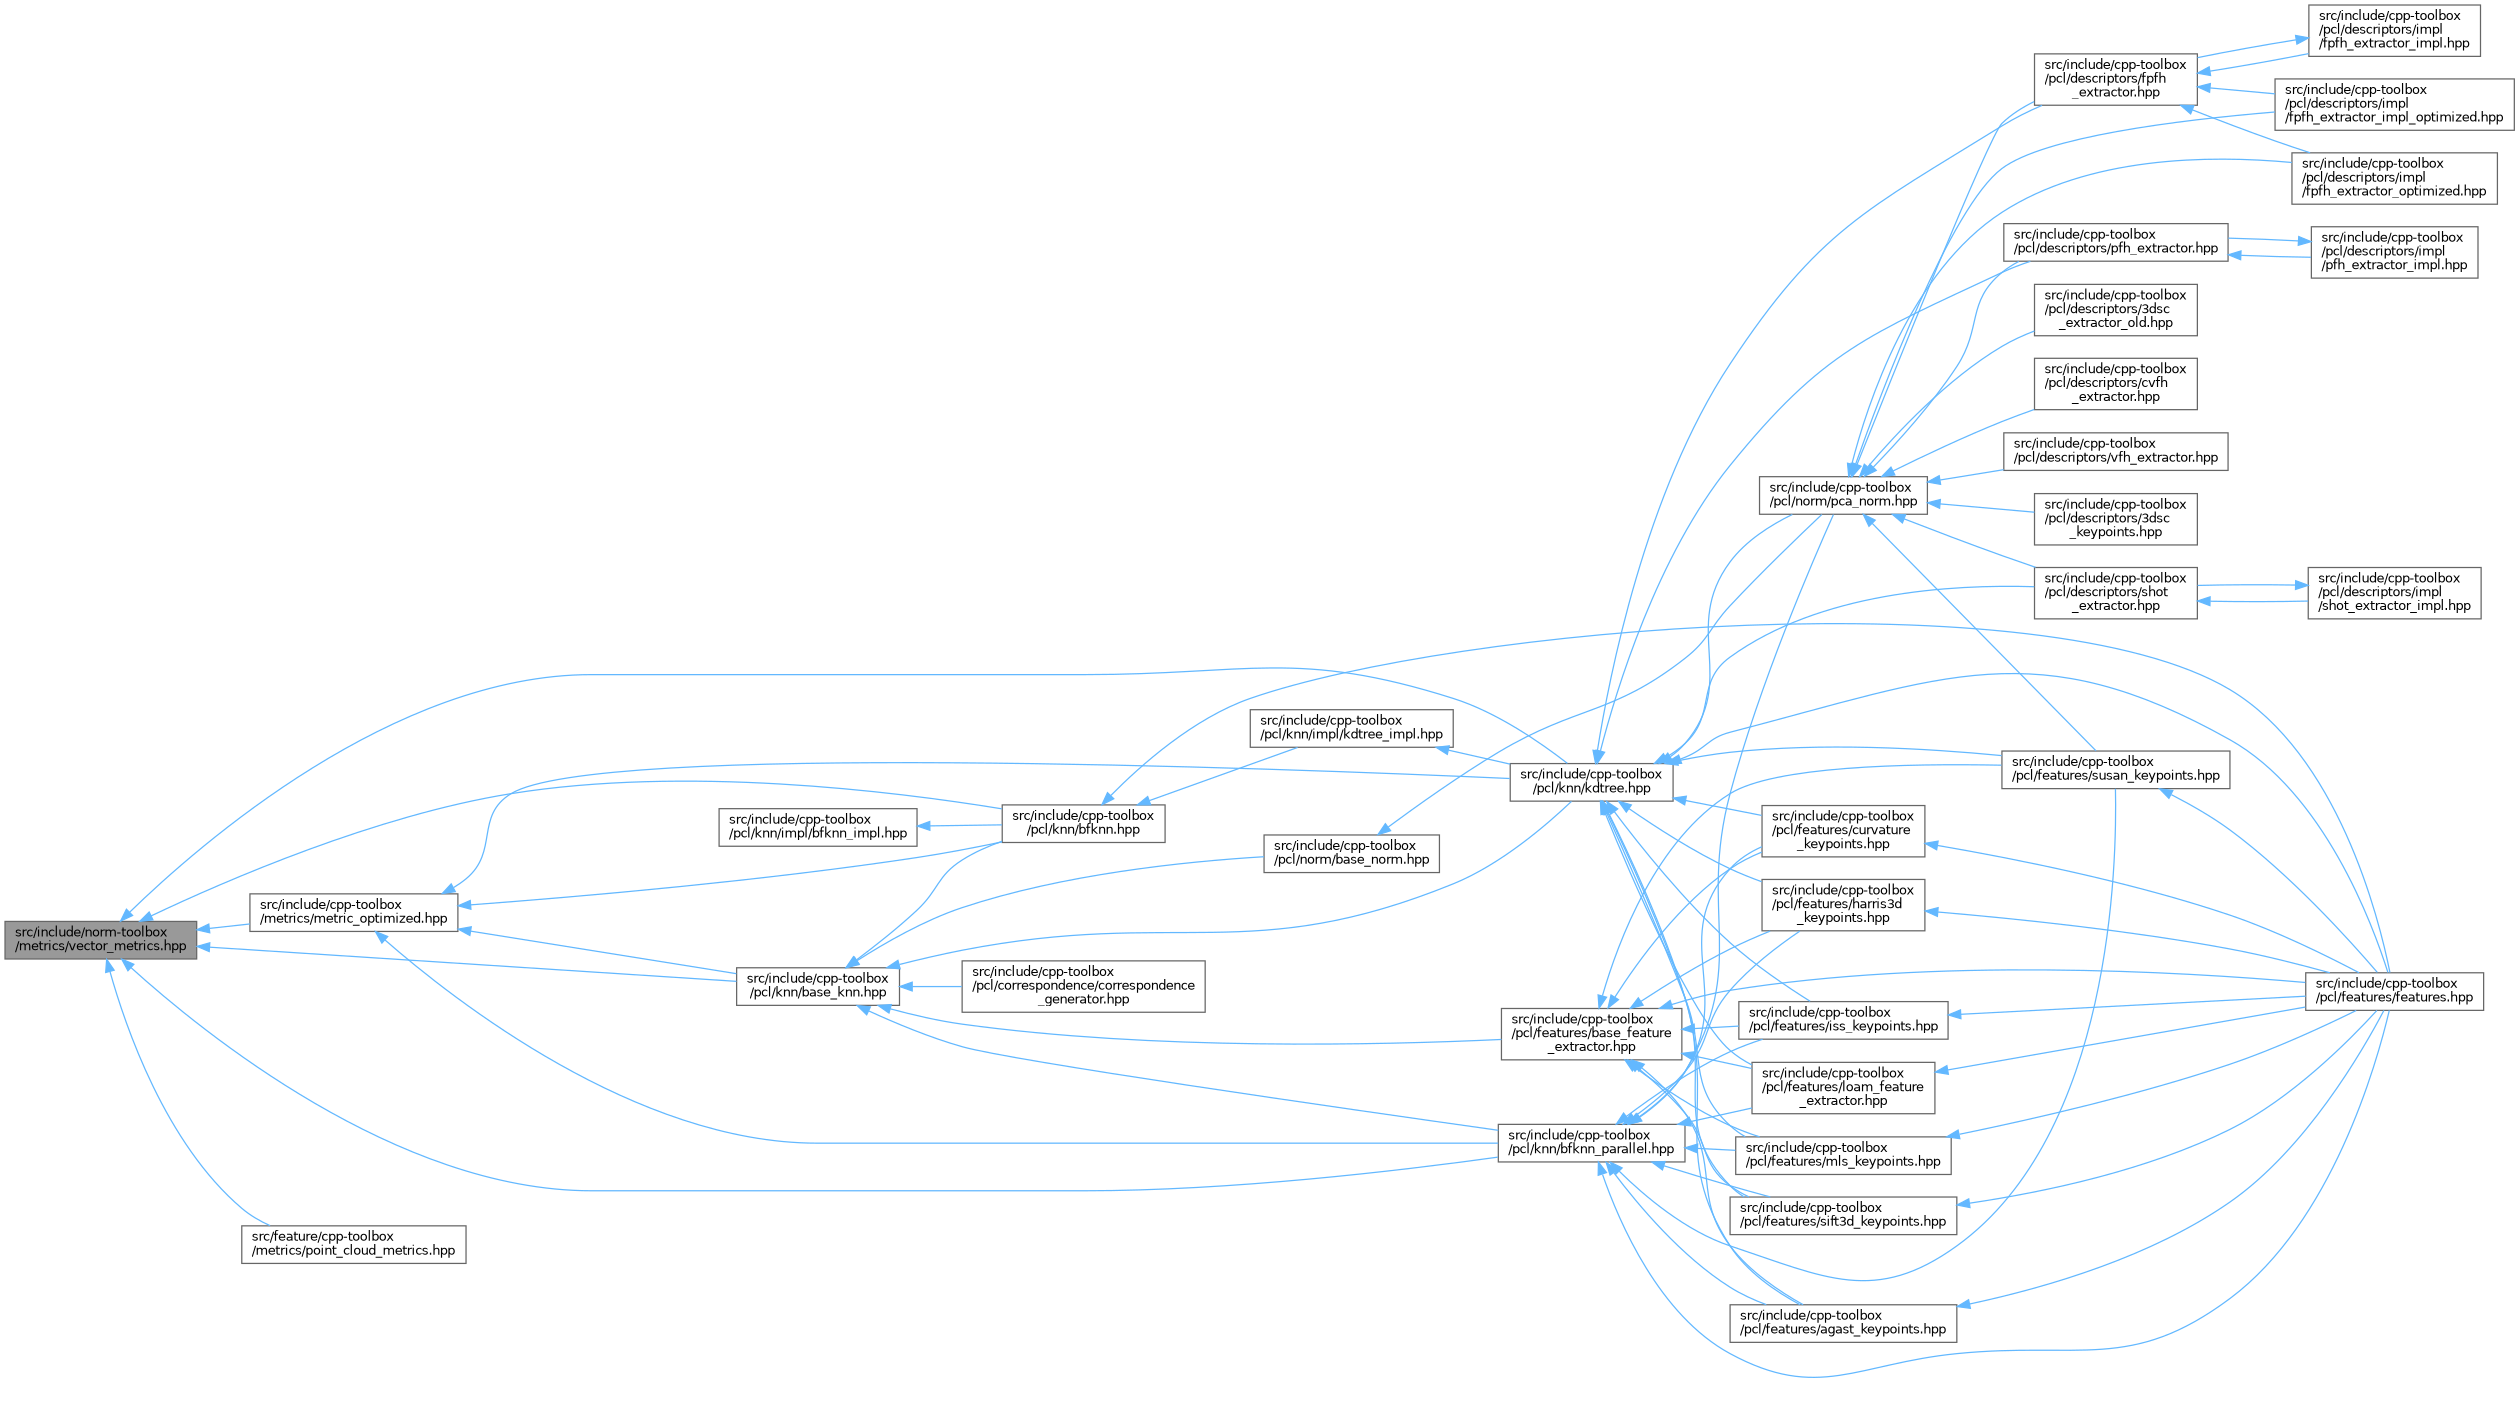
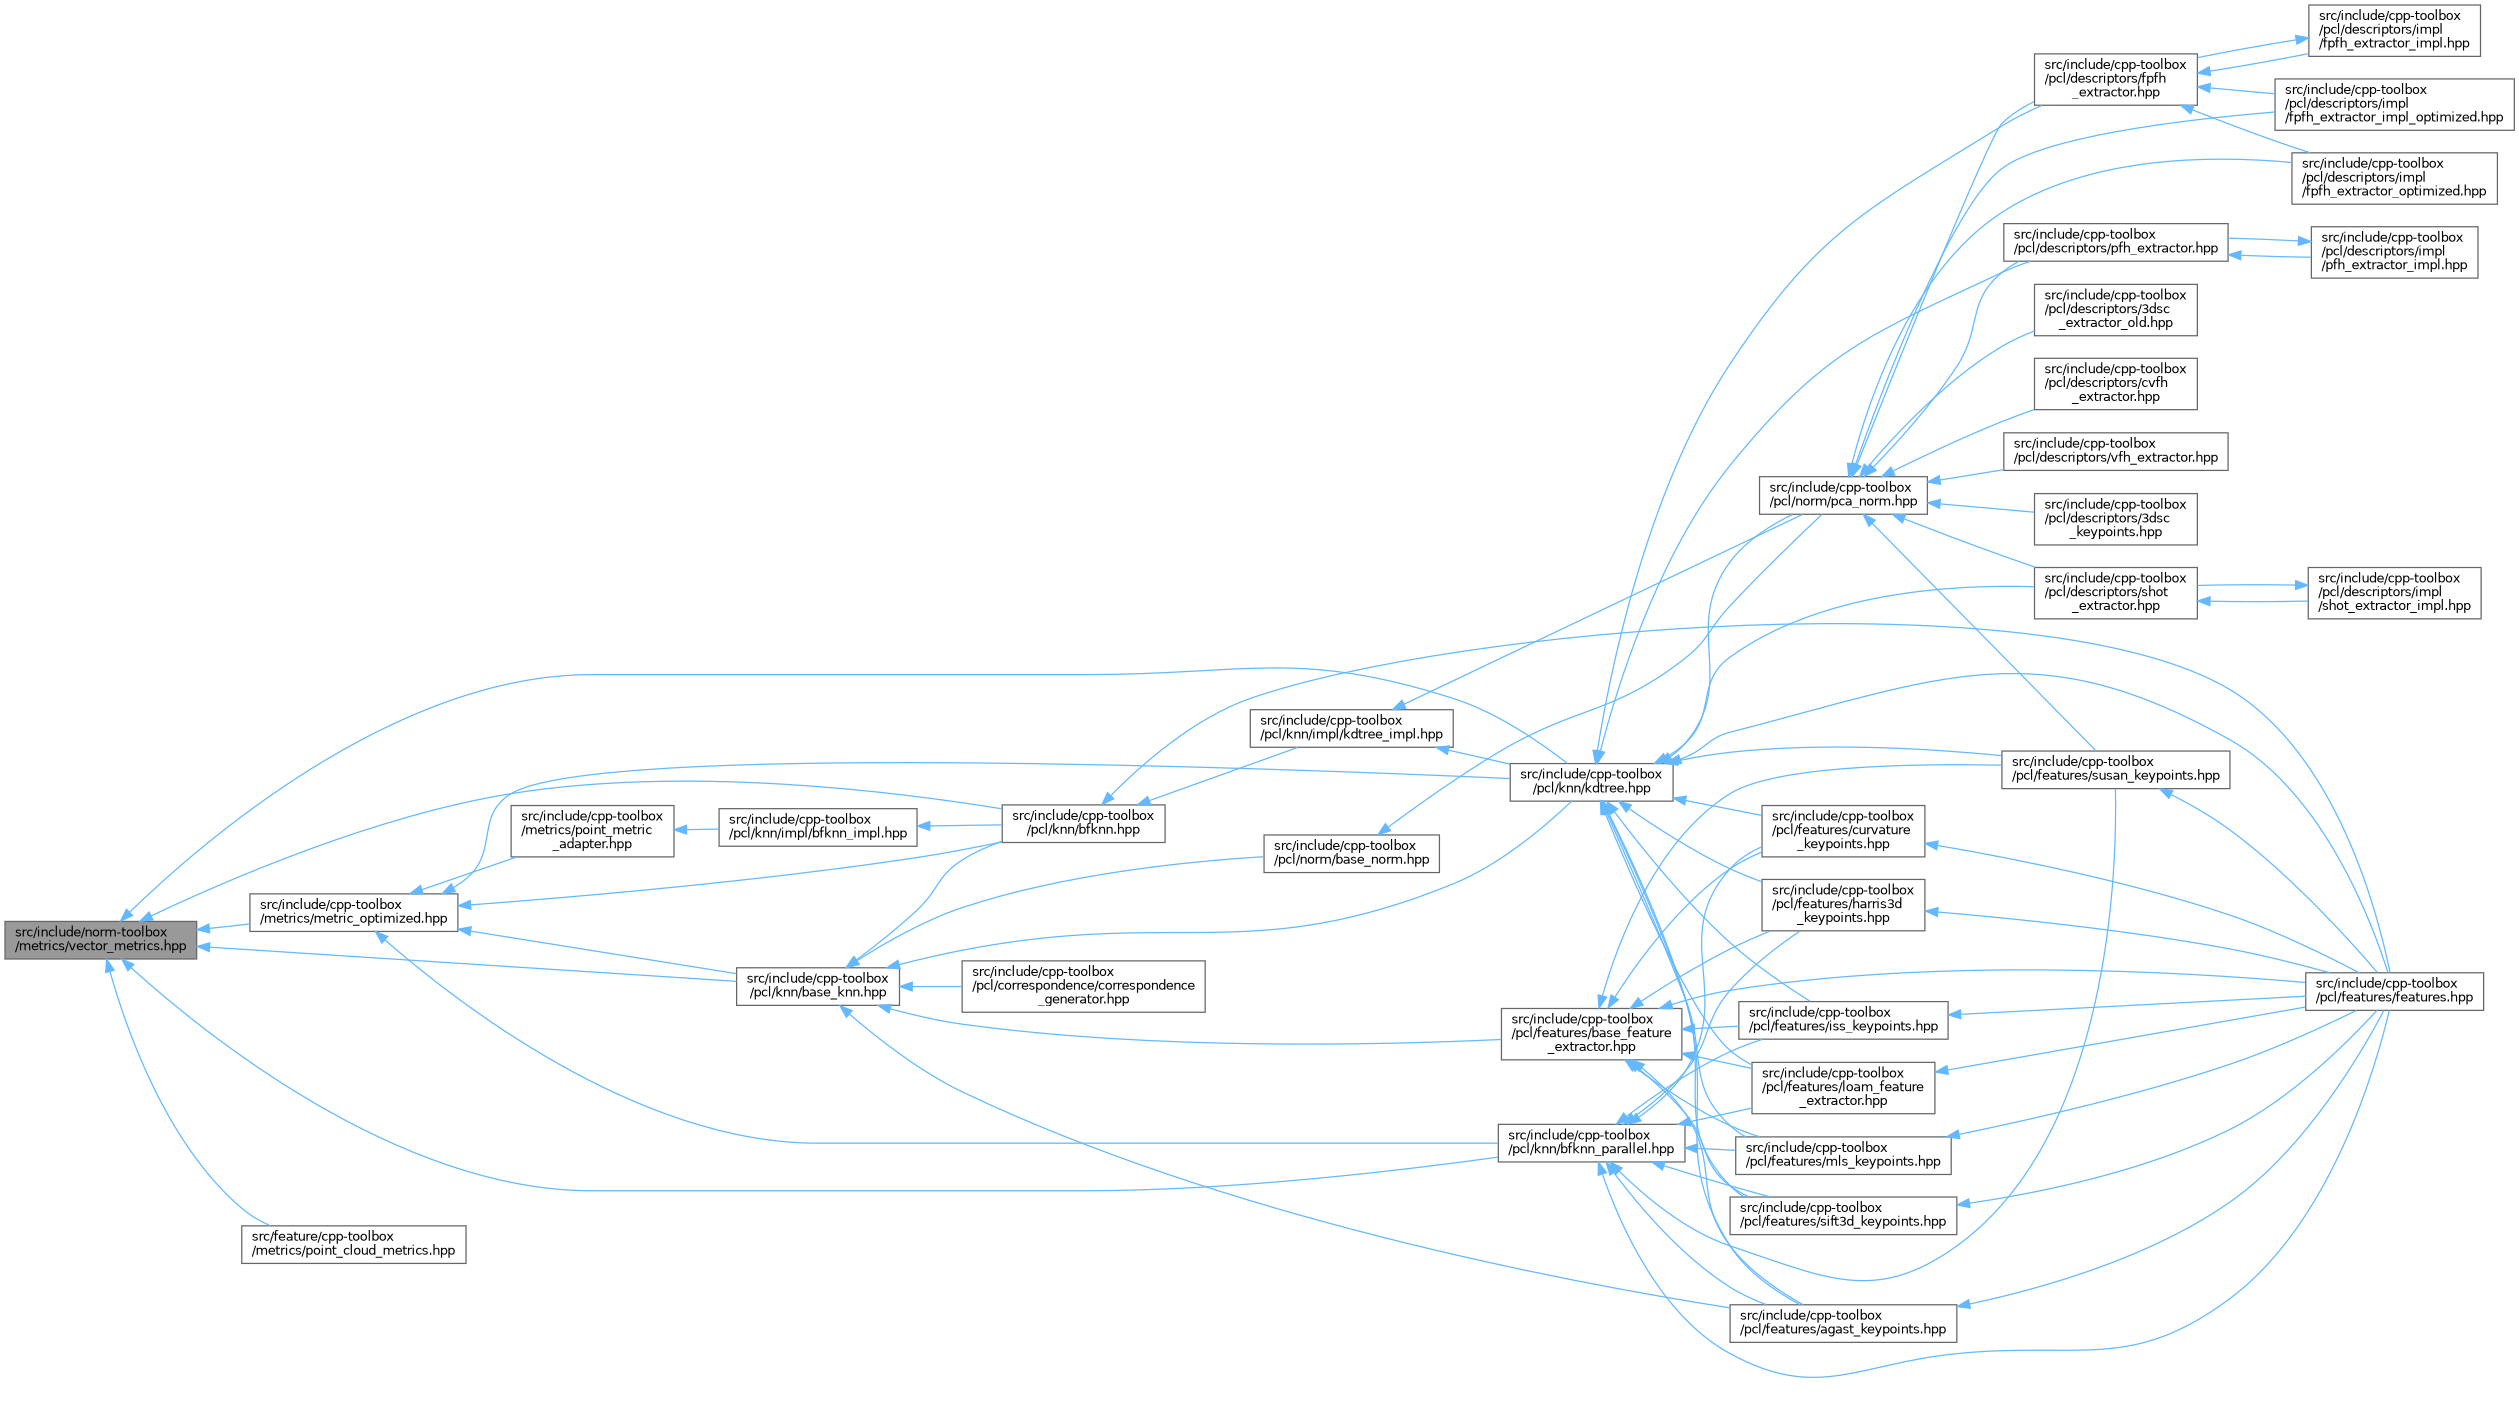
(1725, 819) -> (1603, 609)
none -> (593, 831)
(1180, 1084) -> (1273, 1207)
